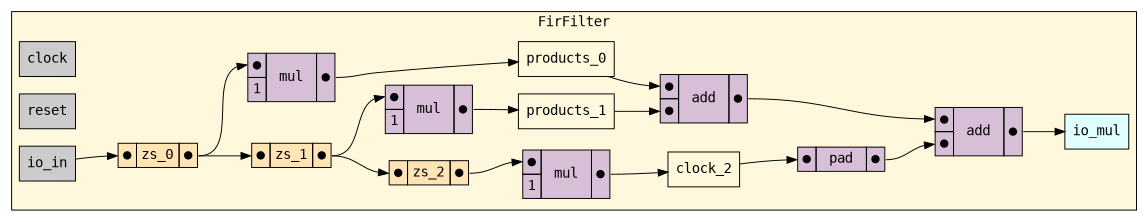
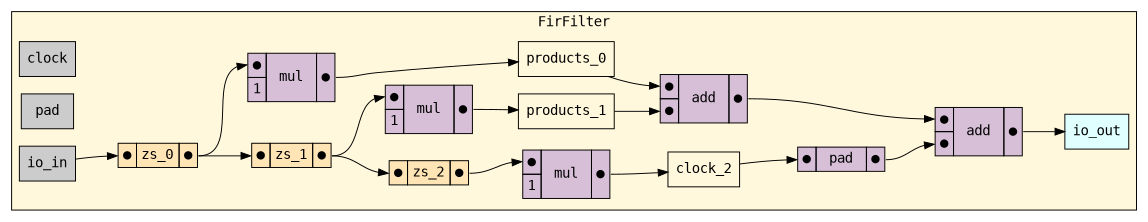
(47, 111) -> (47, 111)
(1097, 132) -> (1097, 132)
